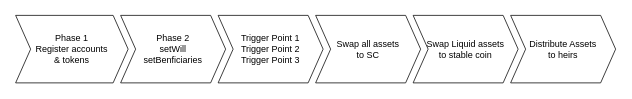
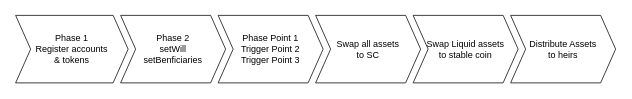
(270, 49) -> (270, 49)
